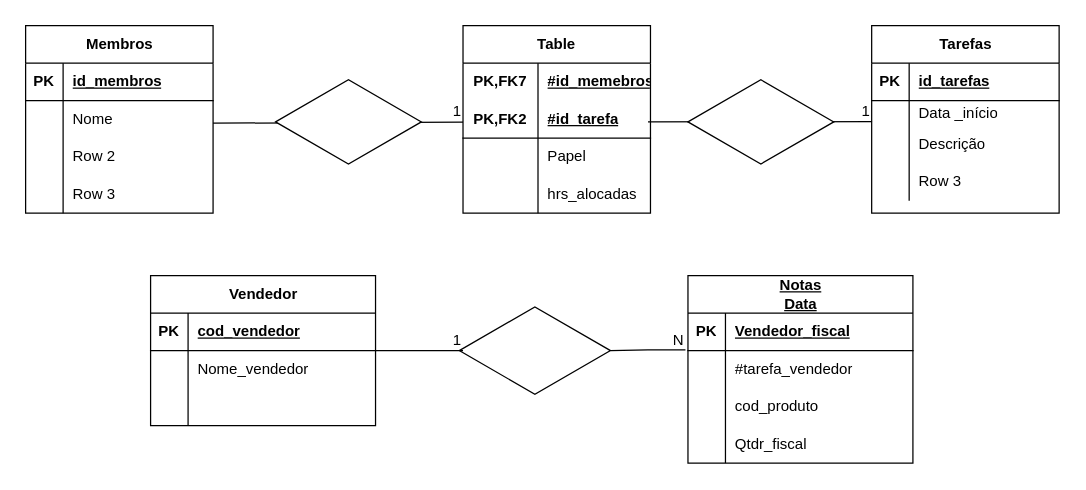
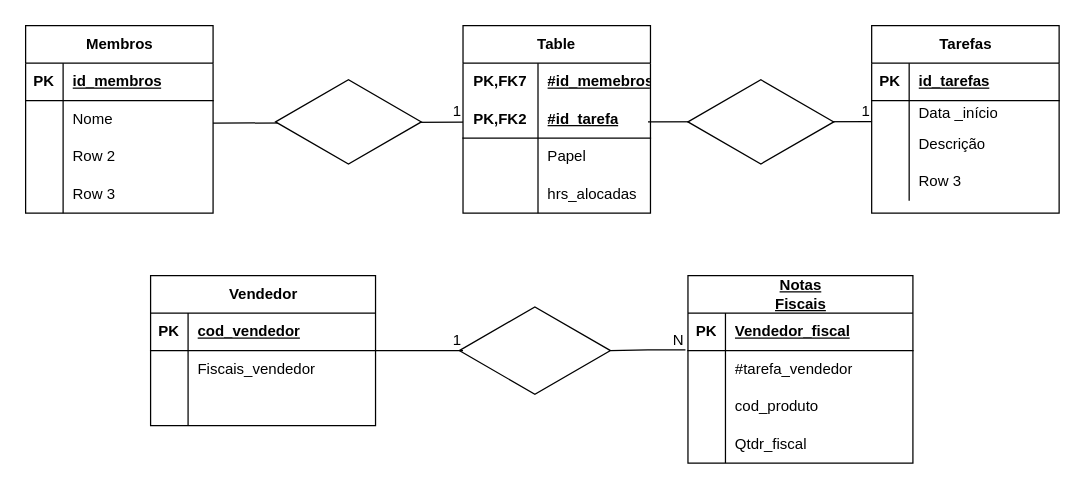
(801, 294) -> (801, 294)
(253, 369) -> (261, 369)
